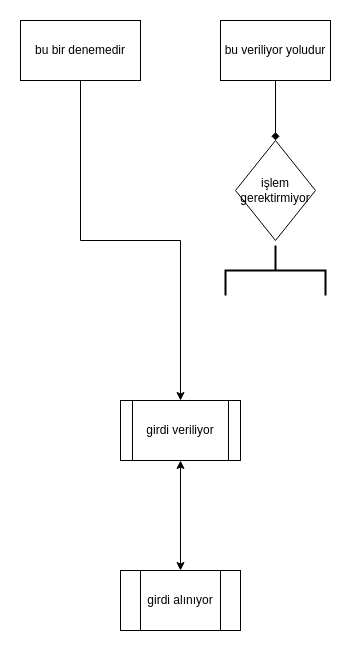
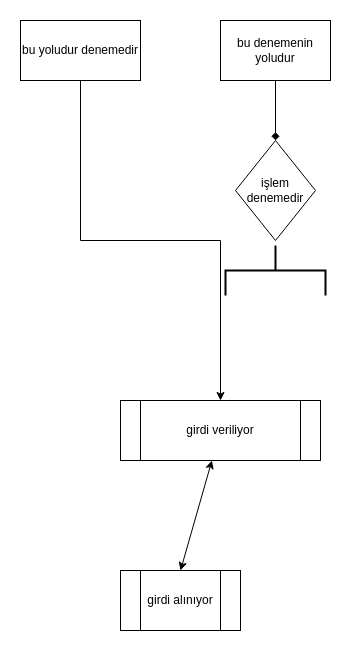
(81, 51) -> (81, 51)
(276, 51) -> (276, 51)
(276, 191) -> (276, 191)
(181, 431) -> (221, 431)
